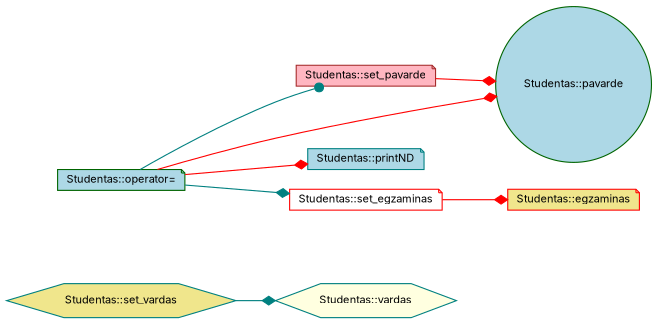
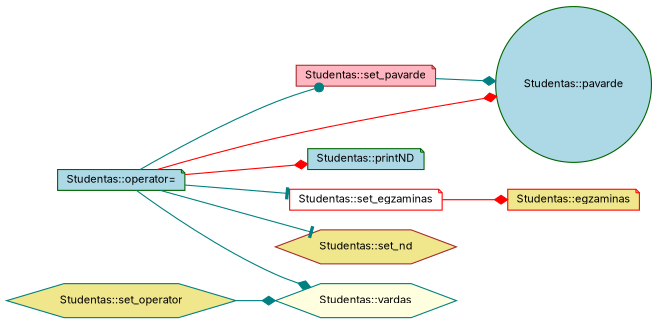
(459, 80) -> (459, 80)
(366, 159) -> (366, 159)
(234, 189) -> (234, 189)
none -> (214, 242)
none -> (366, 247)
(121, 301) -> (121, 301)
